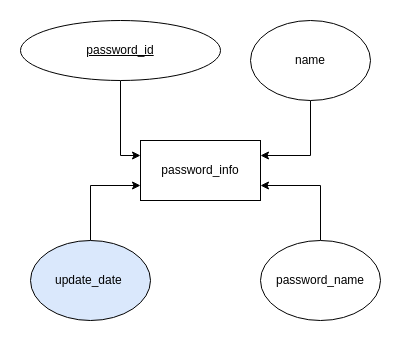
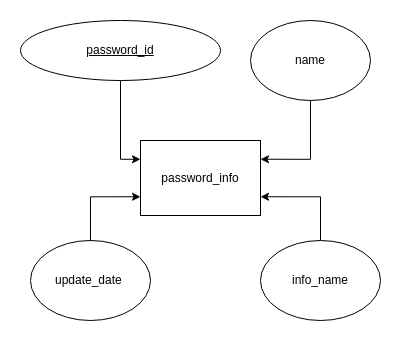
(201, 171) -> (201, 178)
(91, 281) -> (91, 281)
(321, 281) -> (321, 281)
